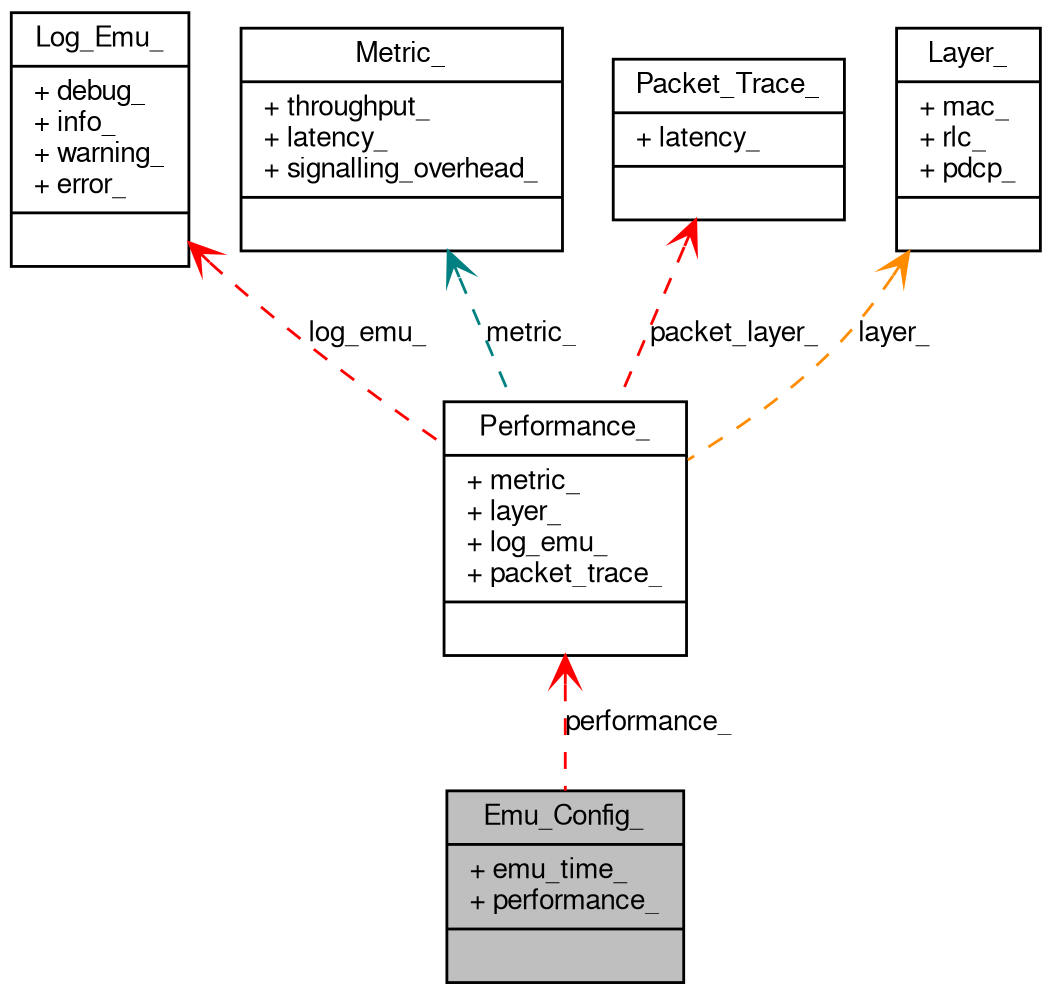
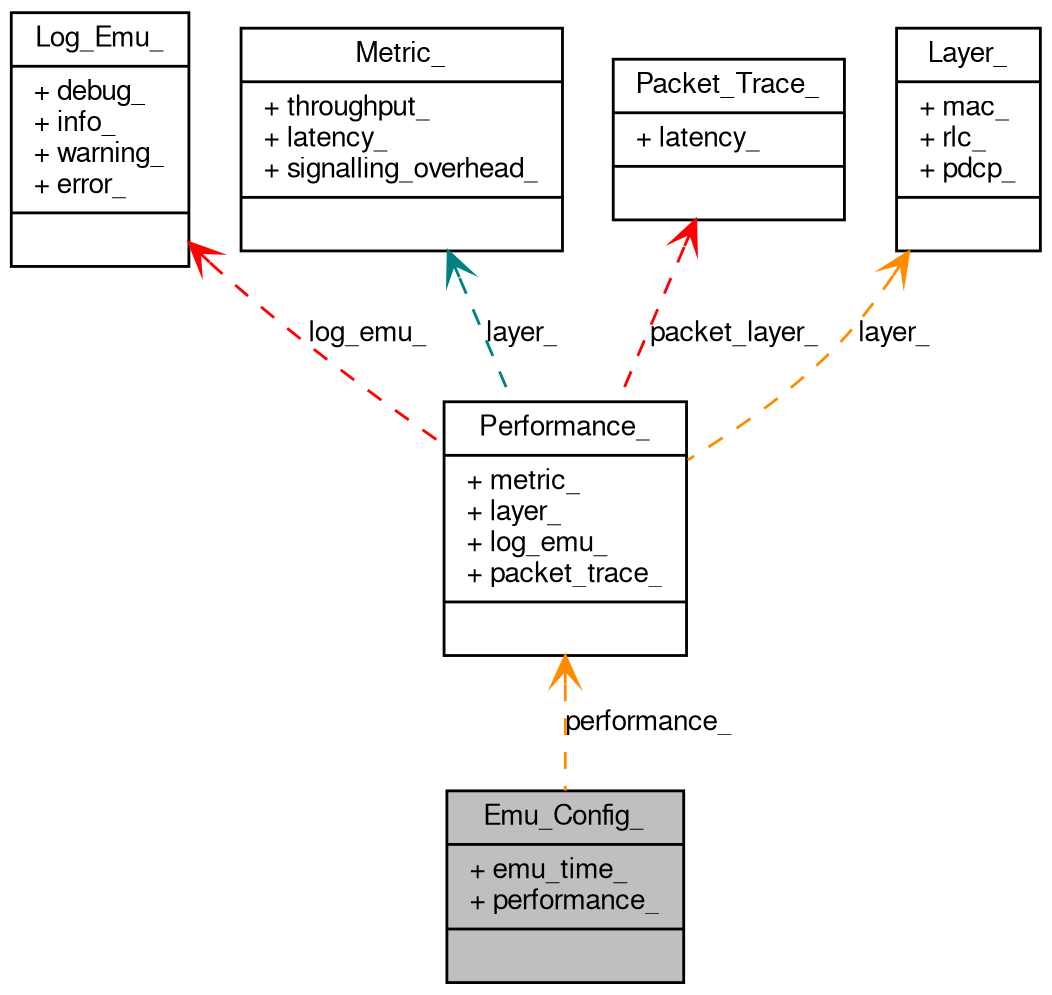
(533, 334) -> (523, 334)
(565, 738) -> (565, 738)
